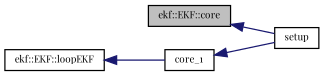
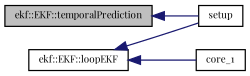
(189, 16) -> (78, 16)
(251, 47) -> (163, 35)
